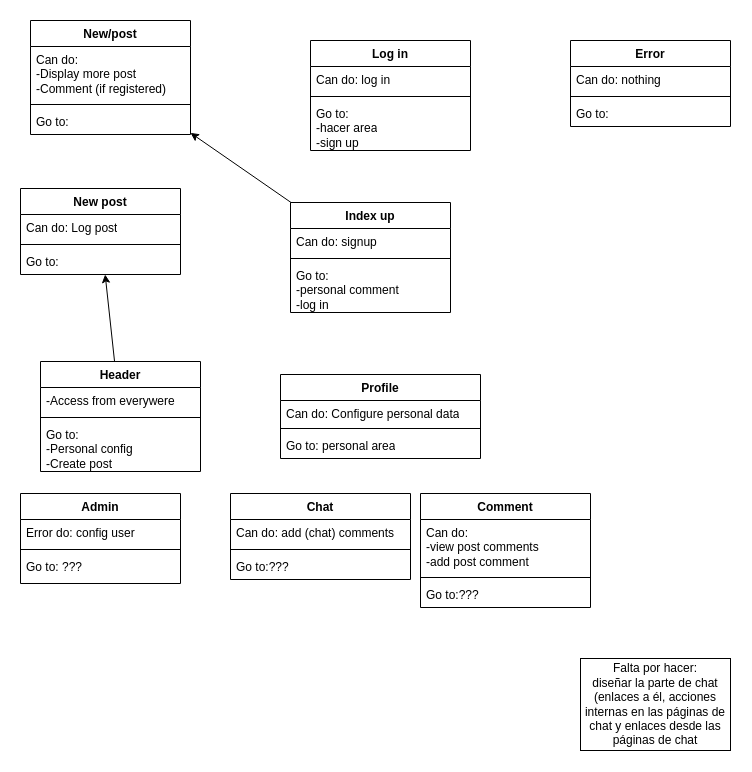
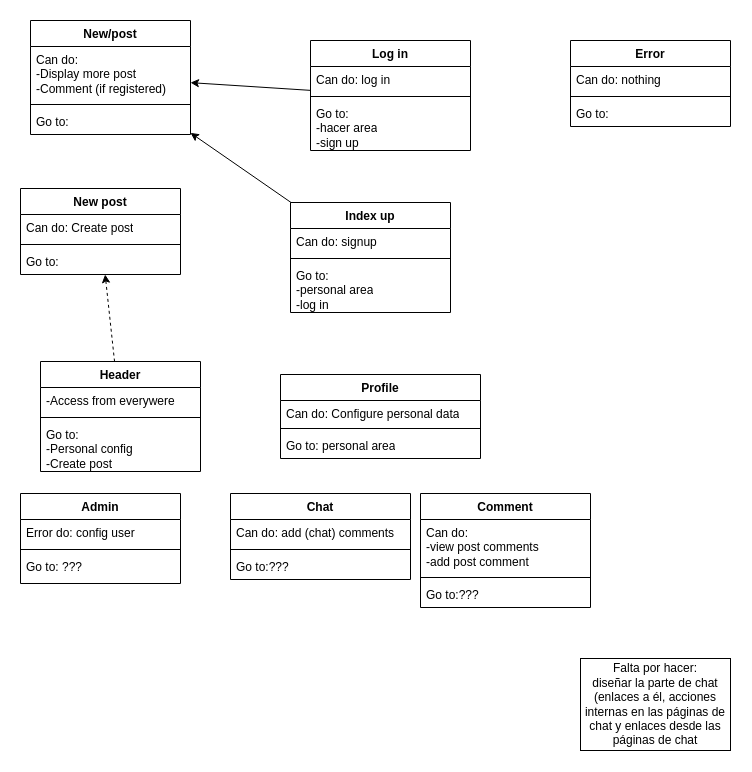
none -> (253, 87)
(74, 229) -> (84, 229)
(351, 291) -> (340, 291)
(110, 321) -> (110, 321)
